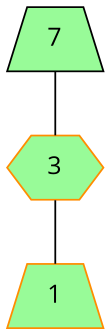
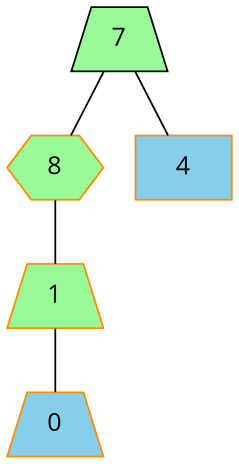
(55, 168) -> (55, 168)
none -> (184, 168)
none -> (55, 424)
